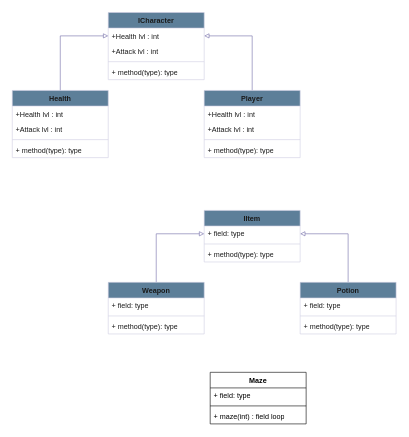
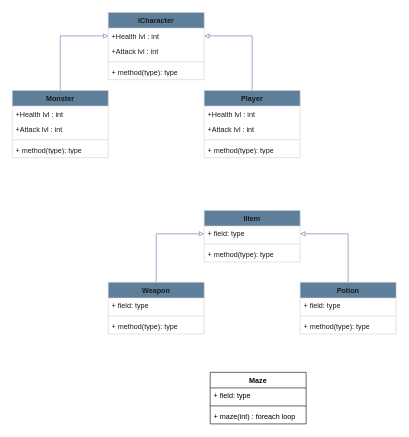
(60, 99) -> (60, 99)
(254, 417) -> (259, 421)
